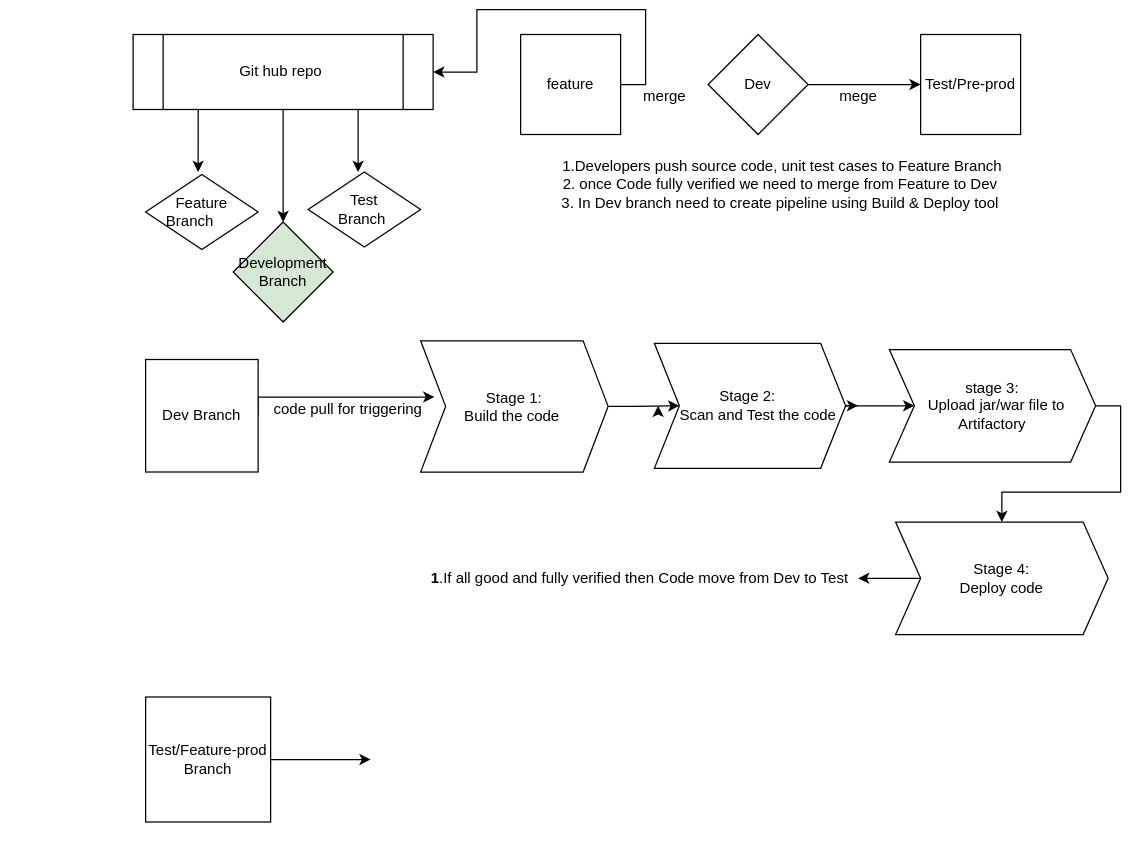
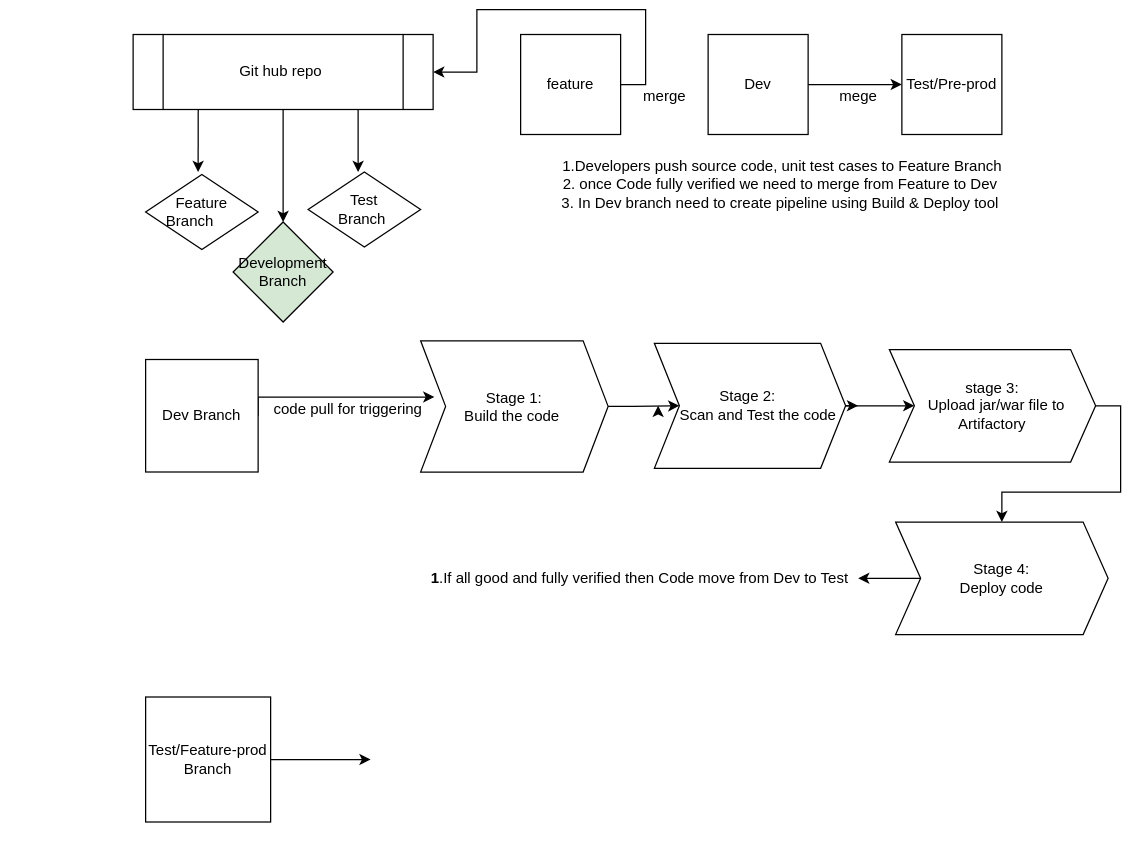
(758, 84) -> (758, 84)
(971, 84) -> (952, 84)
